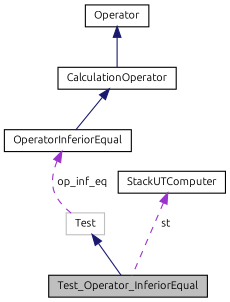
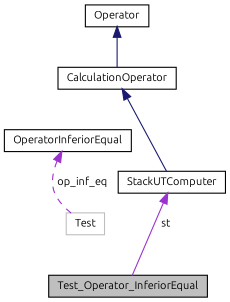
(89, 114) -> (147, 135)
(148, 239) -> (148, 239)
(110, 259) -> none
